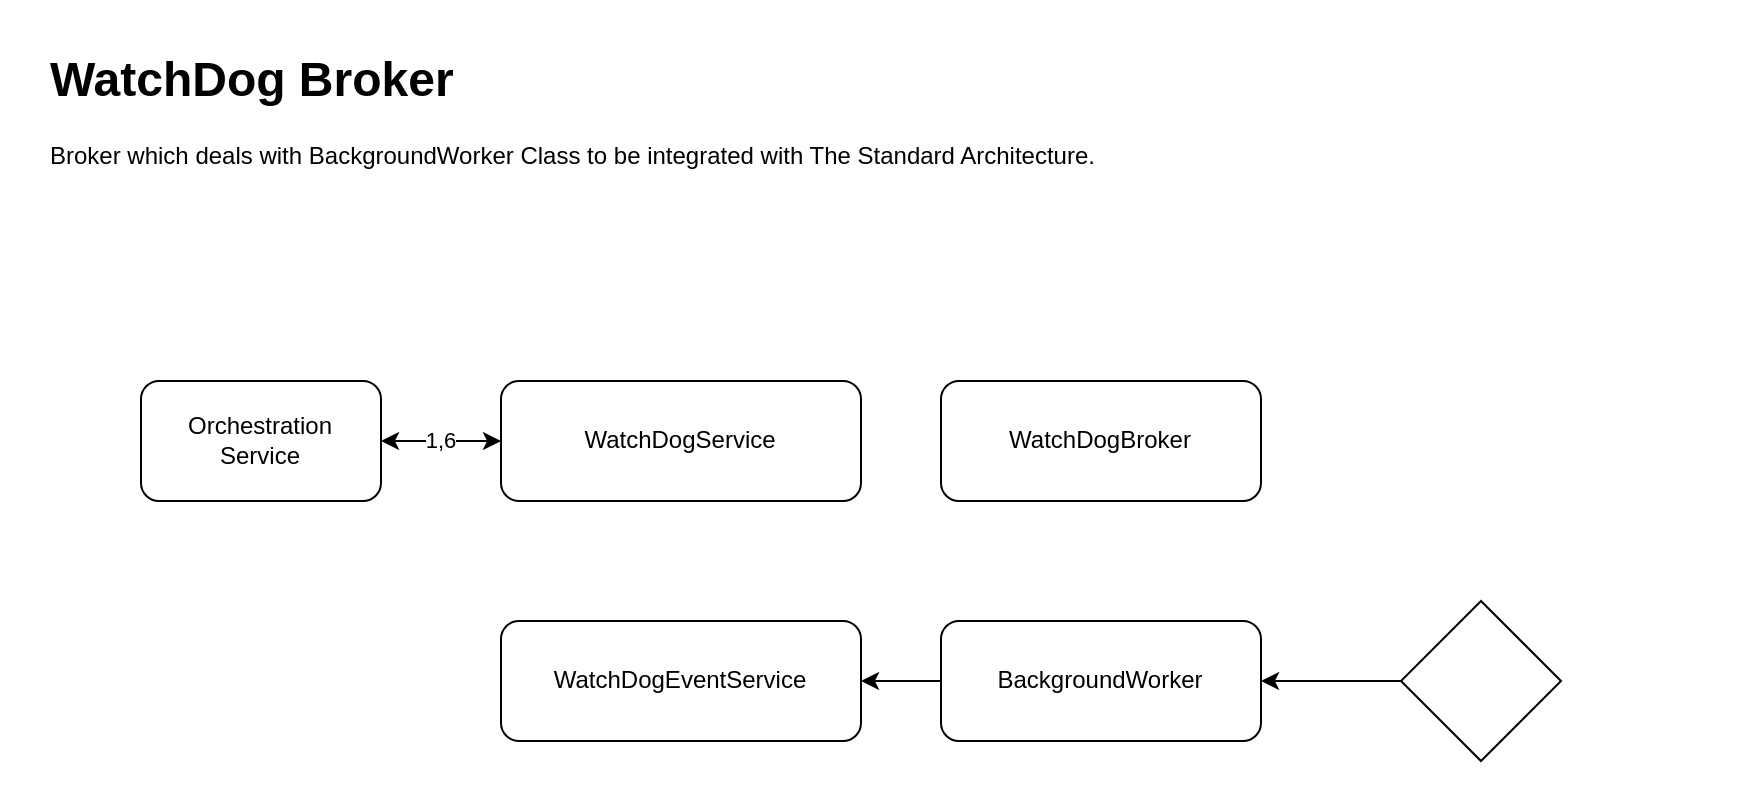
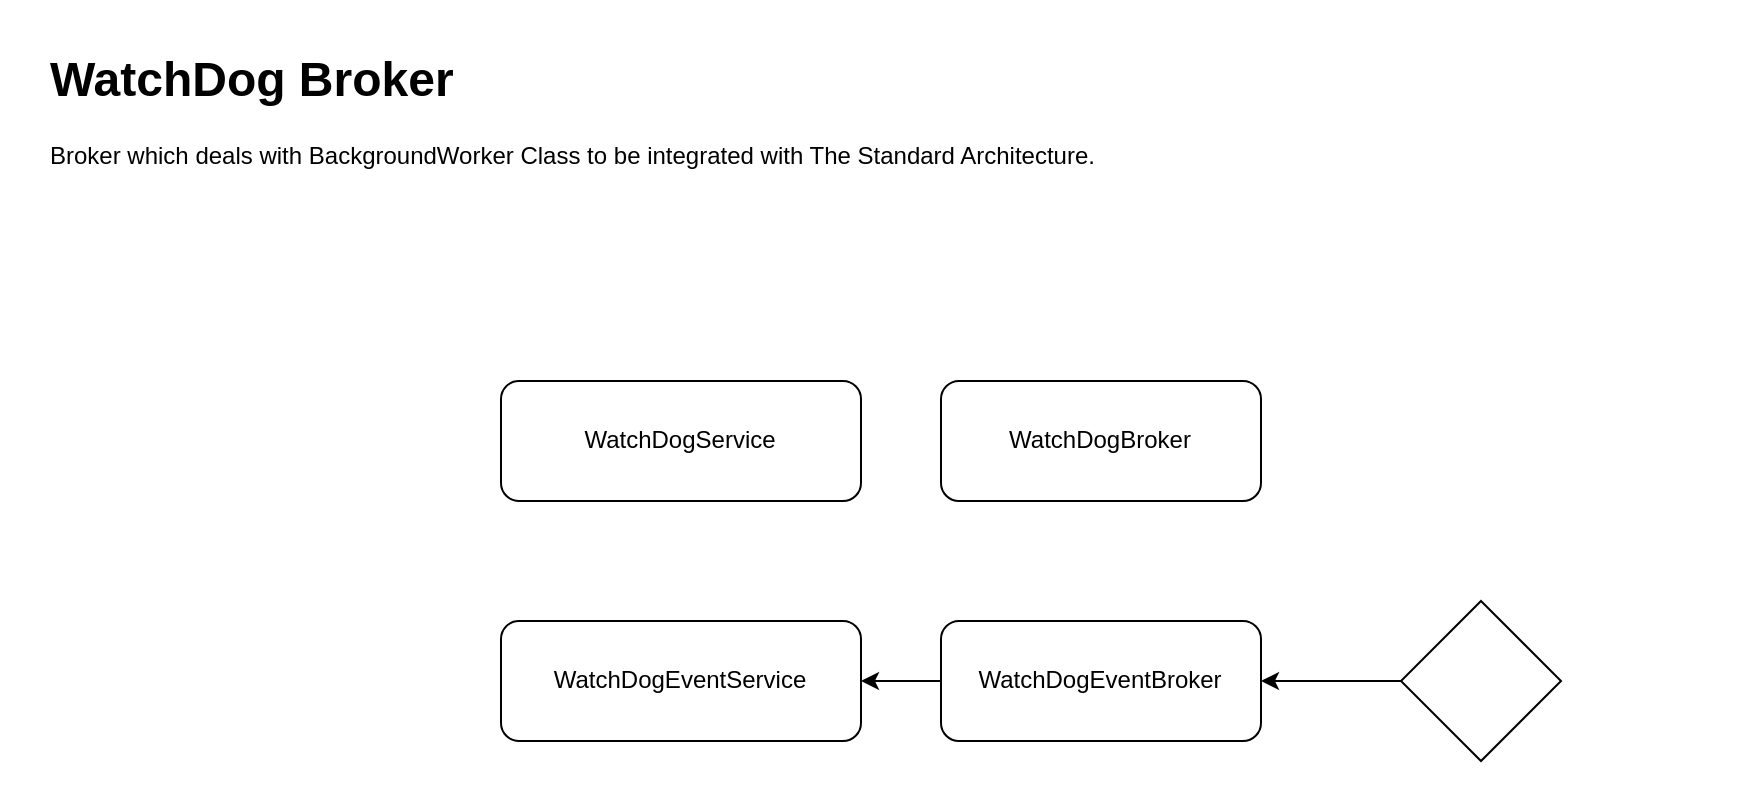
(261, 441) -> none
(465, 441) -> none
(1101, 681) -> (1101, 681)
